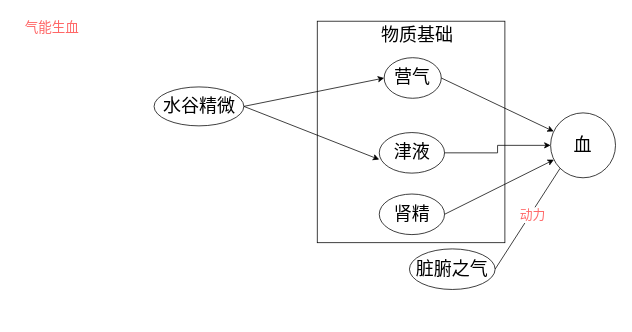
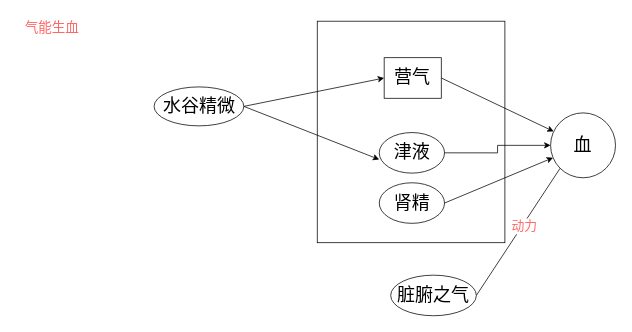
(417, 35) -> none
(412, 78) -> (412, 78)
(412, 214) -> (412, 203)
(452, 269) -> (433, 295)
